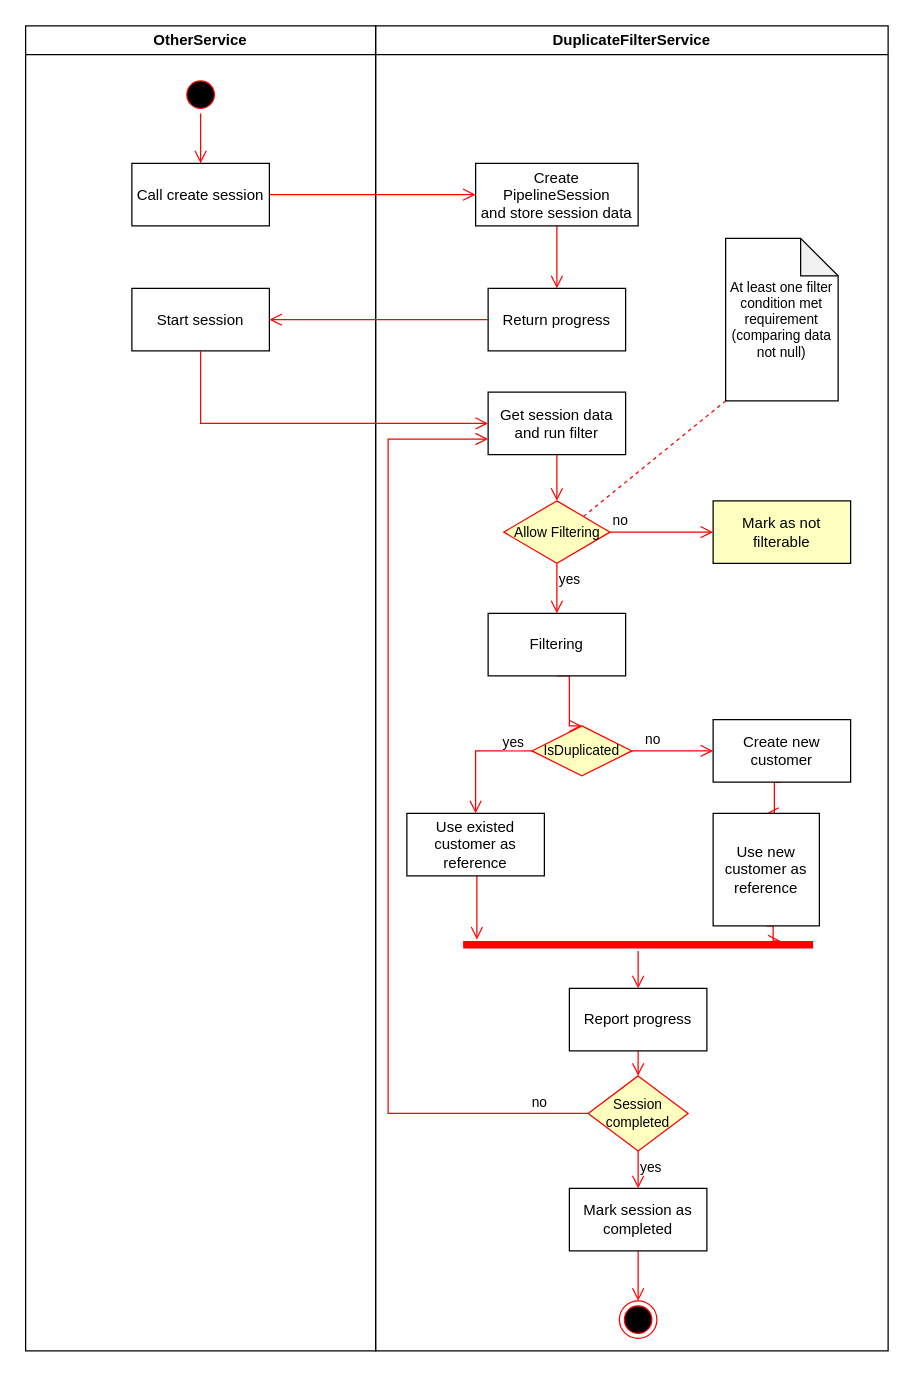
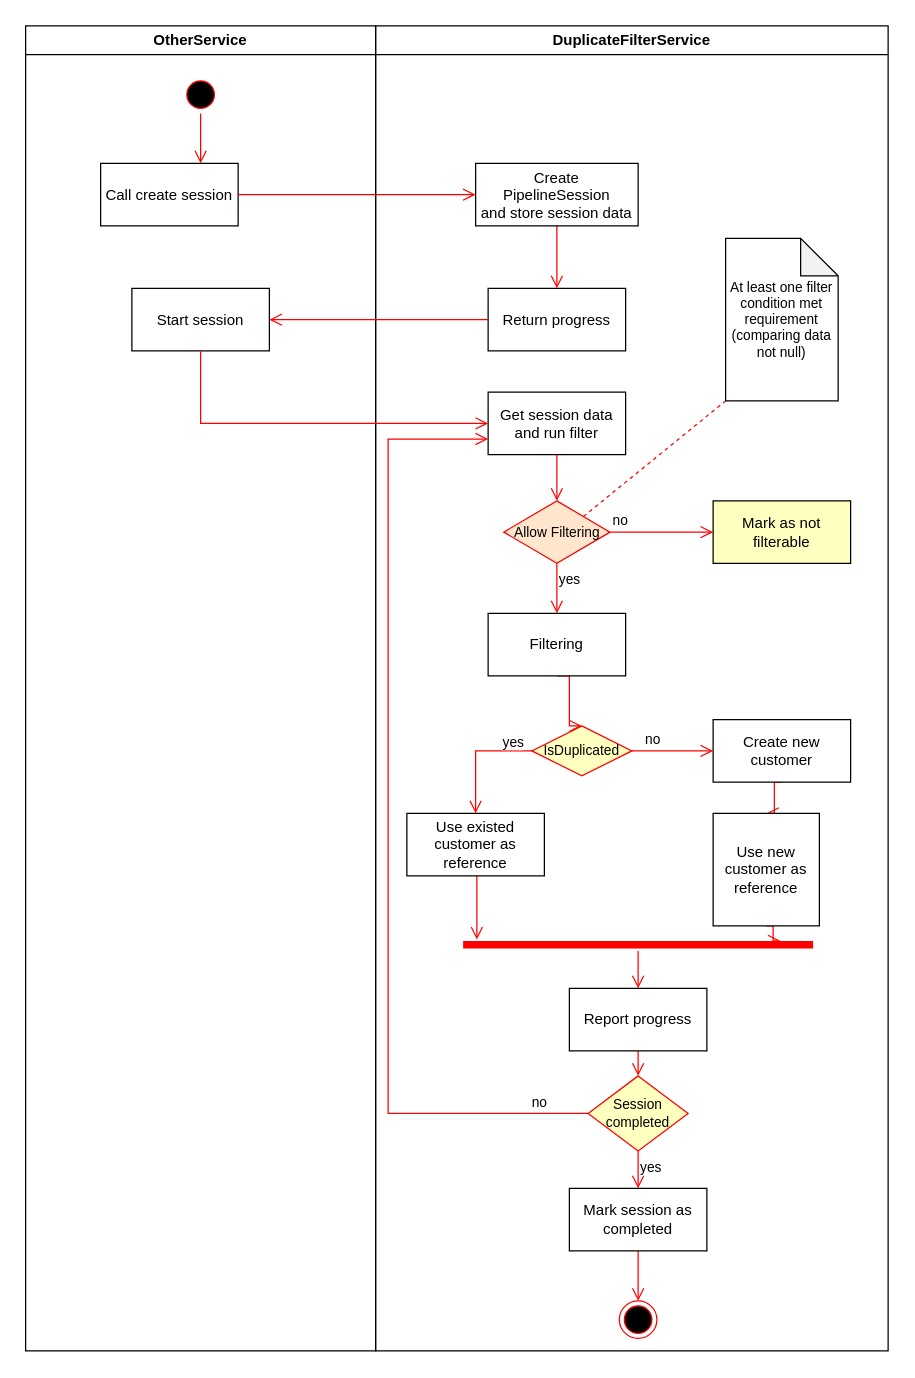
(201, 194) -> (169, 194)
(557, 532) -> (557, 532)
